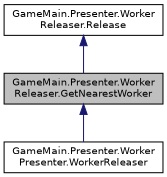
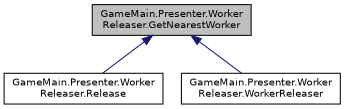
(84, 60) -> (123, 58)
(84, 157) -> (261, 89)
